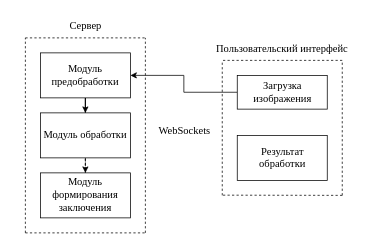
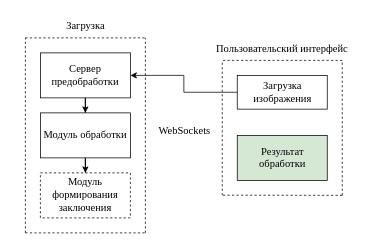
(86, 27) -> (86, 27)
(85, 75) -> (85, 75)
(282, 158) -> (282, 158)
(85, 168) -> (85, 168)
(85, 195) -> (85, 195)
